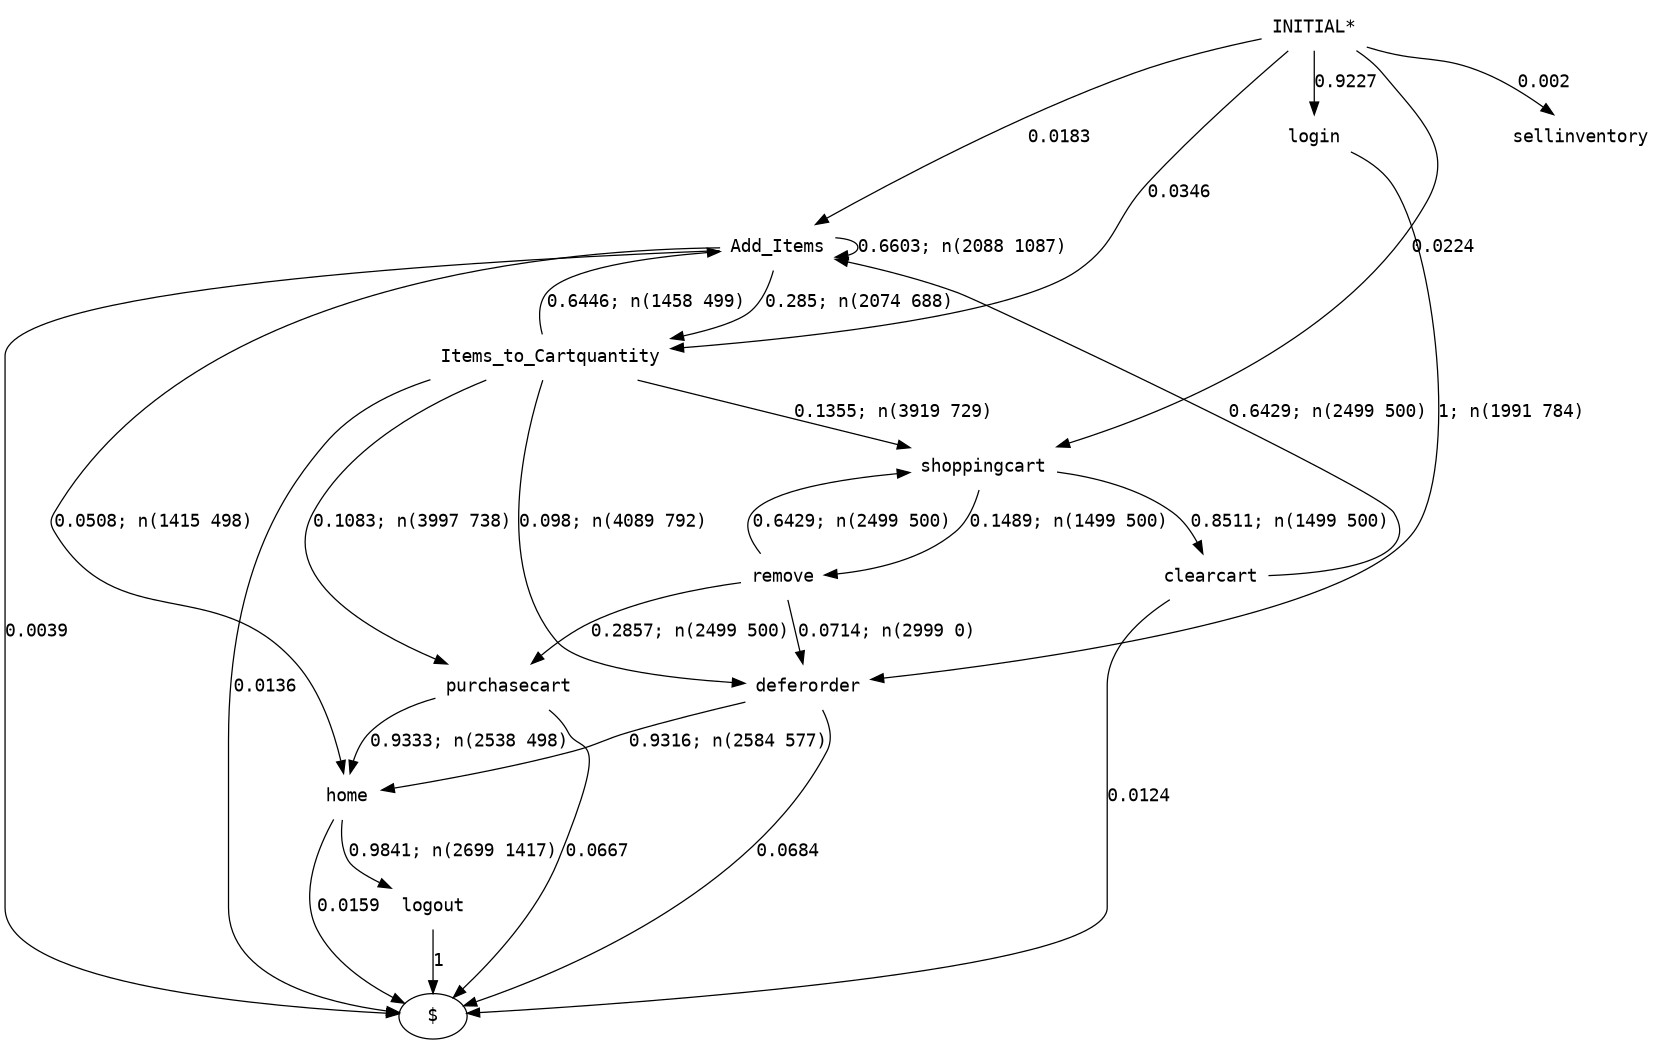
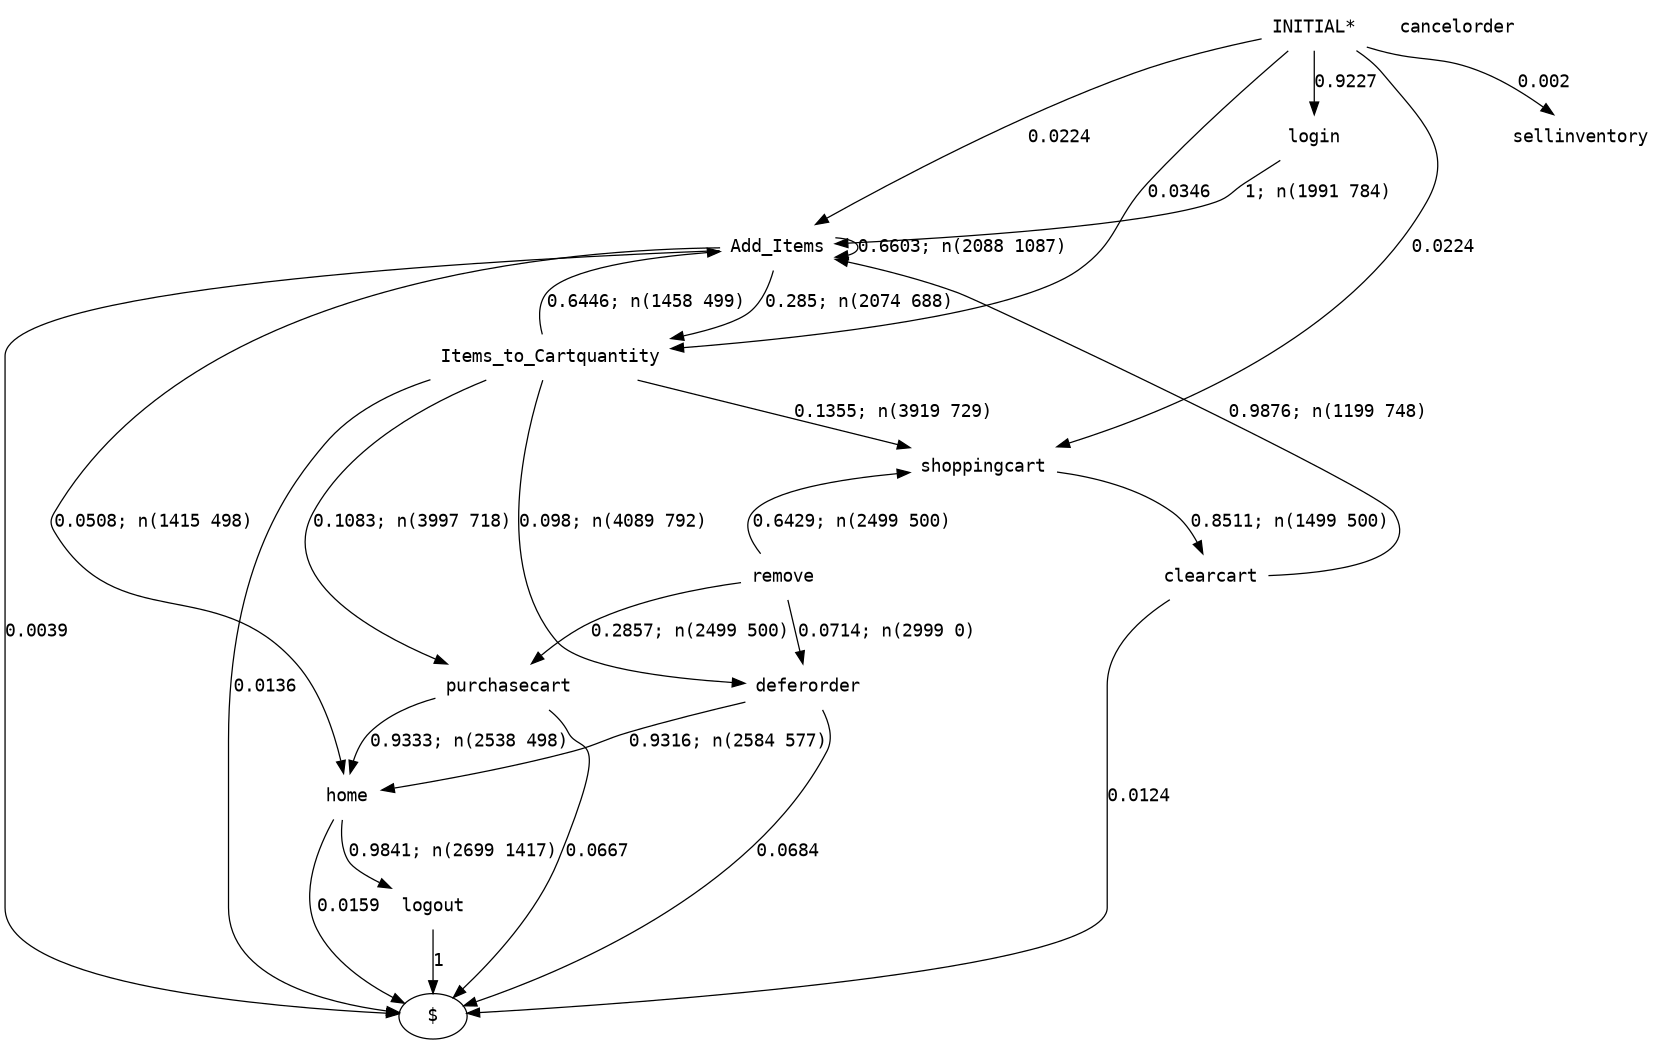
none -> (1457, 28)
(1059, 138) -> (1059, 138)
(1328, 412) -> (1328, 412)
(412, 522) -> (412, 522)
(922, 552) -> none
(1355, 574) -> (1071, 227)
